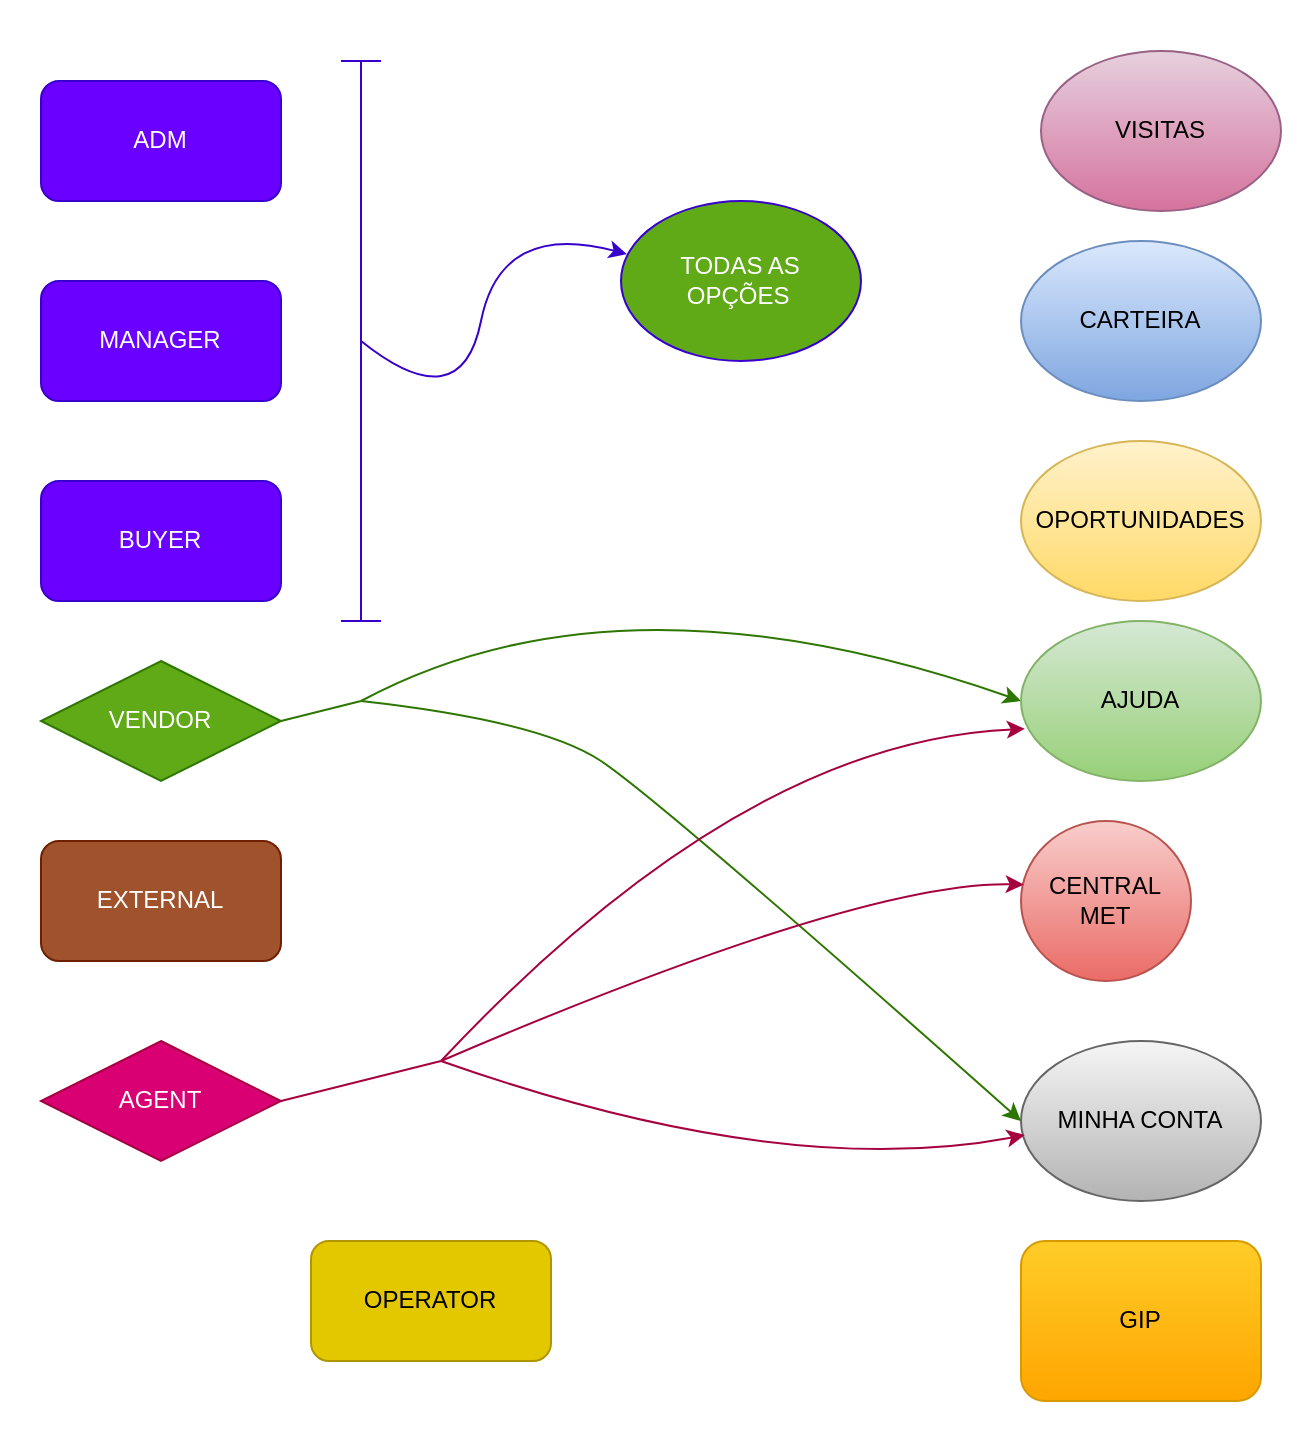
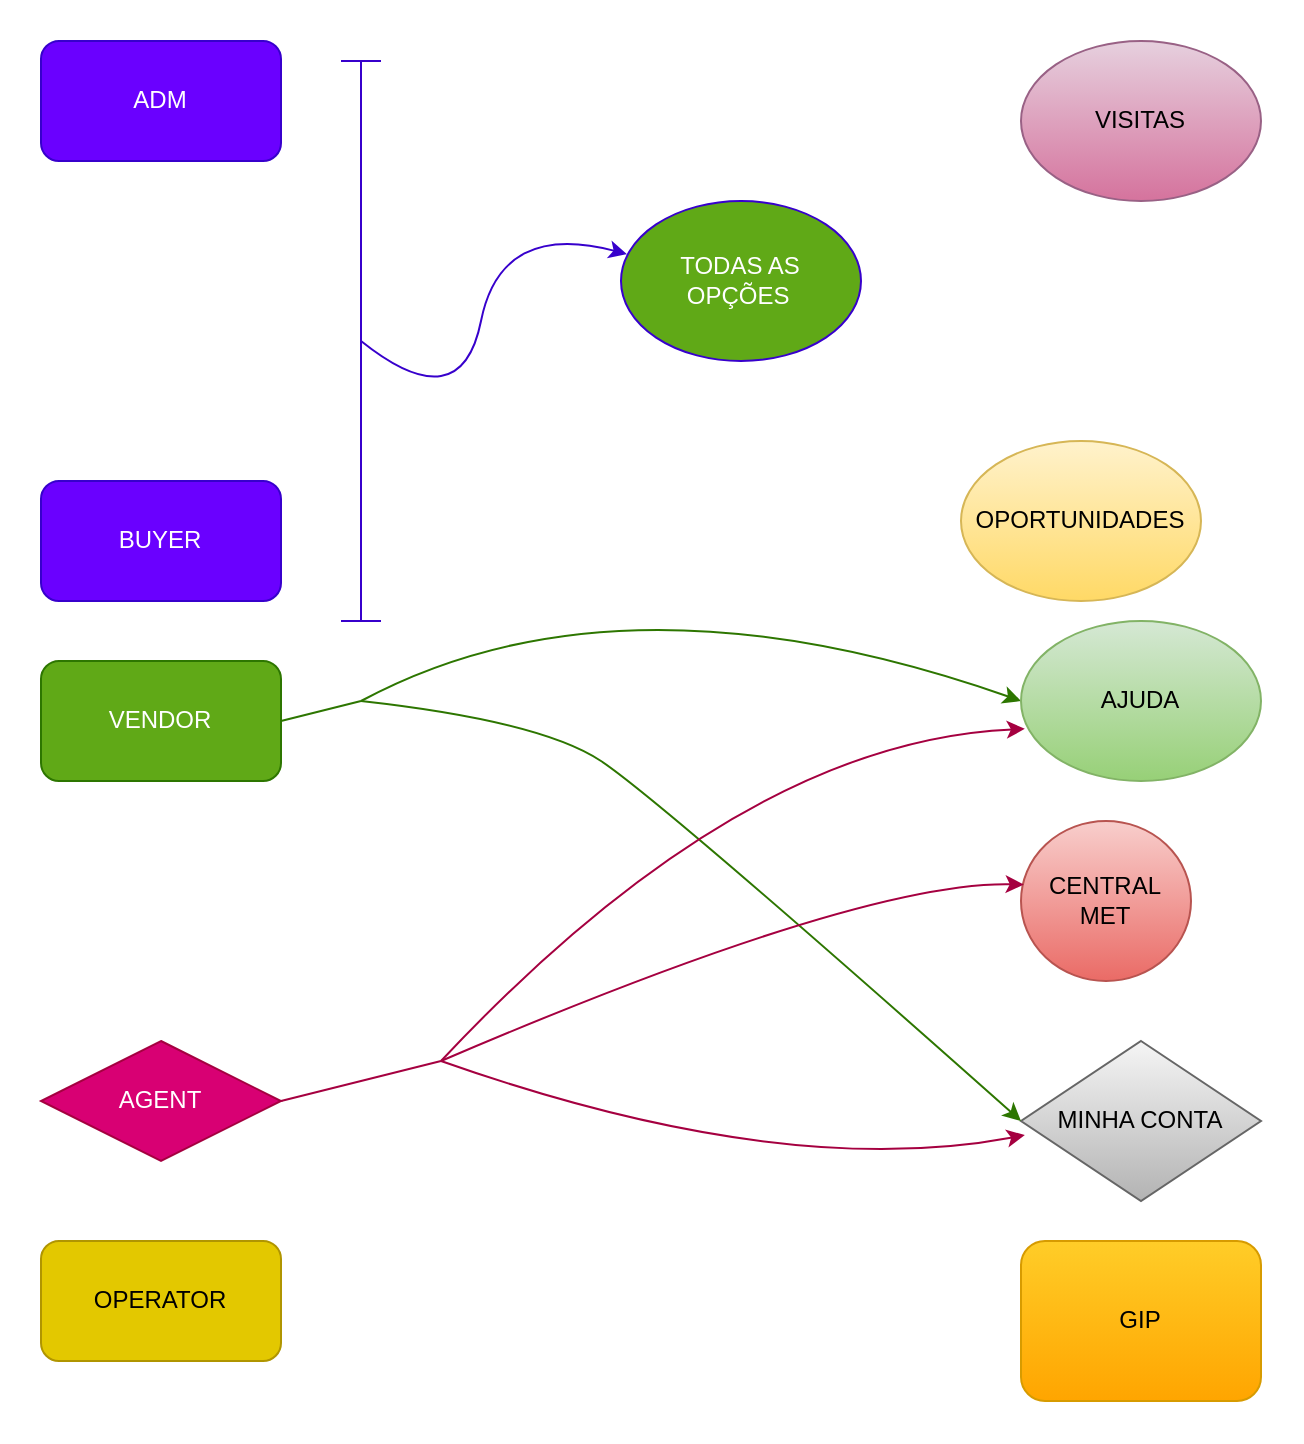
(1161, 131) -> (1141, 121)
(161, 141) -> (161, 101)
(1141, 321) -> none
(161, 341) -> none
(1141, 521) -> (1081, 521)
(161, 721) -> (161, 721)
(161, 901) -> none
(1141, 1121) -> (1141, 1121)
(431, 1301) -> (161, 1301)
